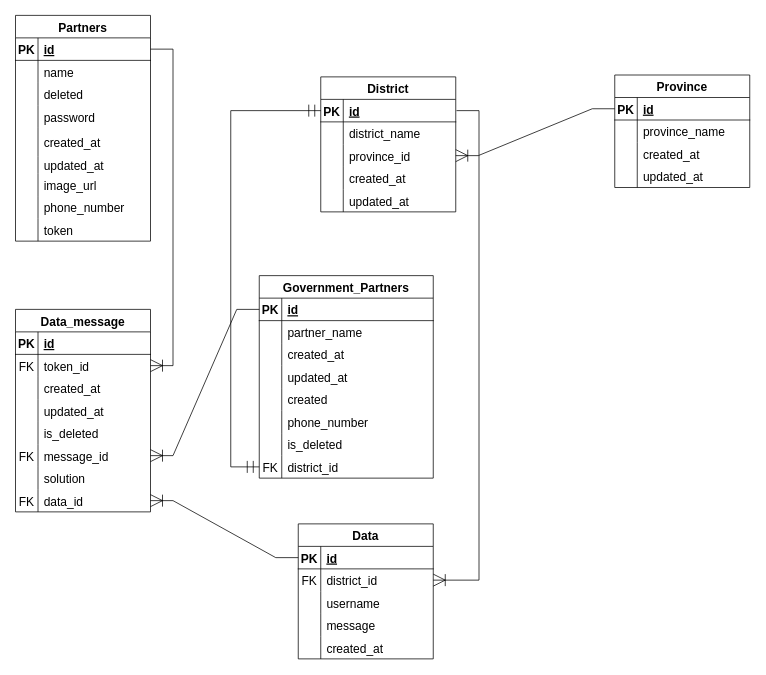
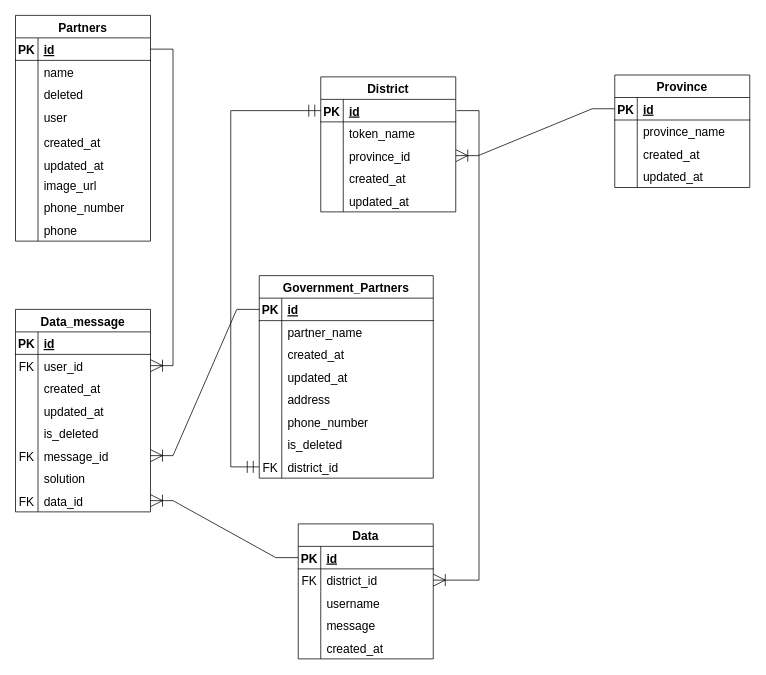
(70, 118) -> (57, 118)
(389, 134) -> (382, 134)
(60, 231) -> (60, 231)
(69, 367) -> (65, 367)
(311, 400) -> (311, 400)
